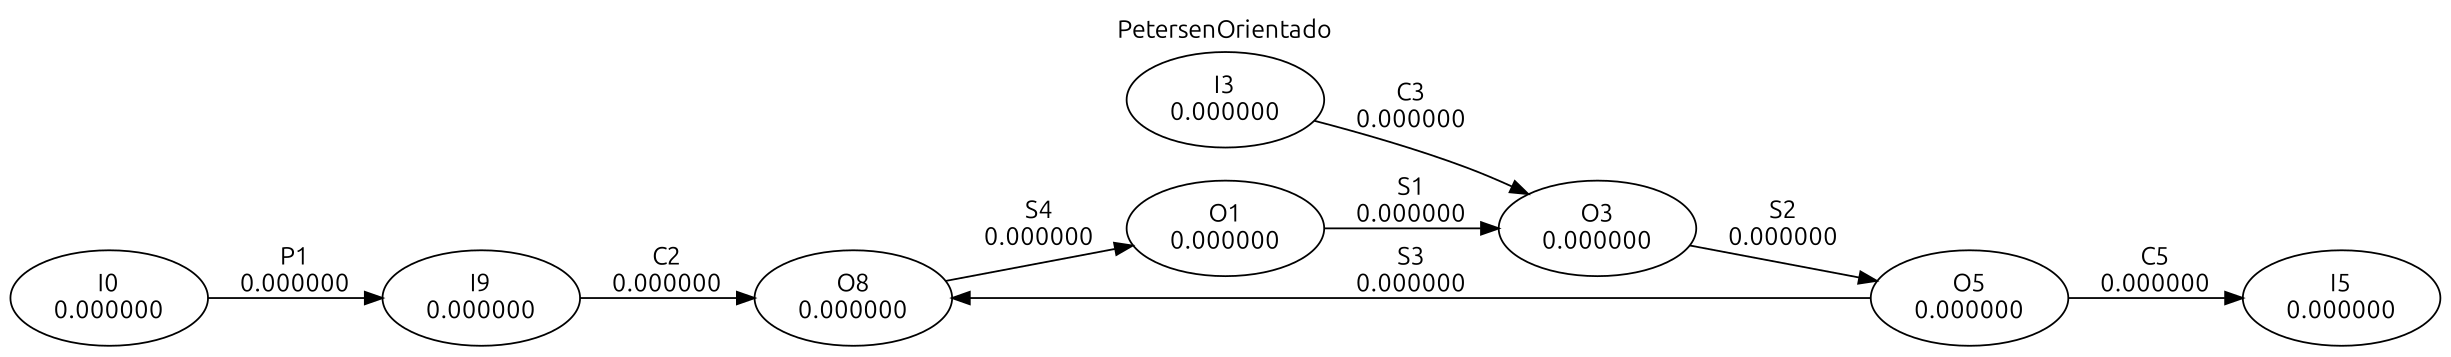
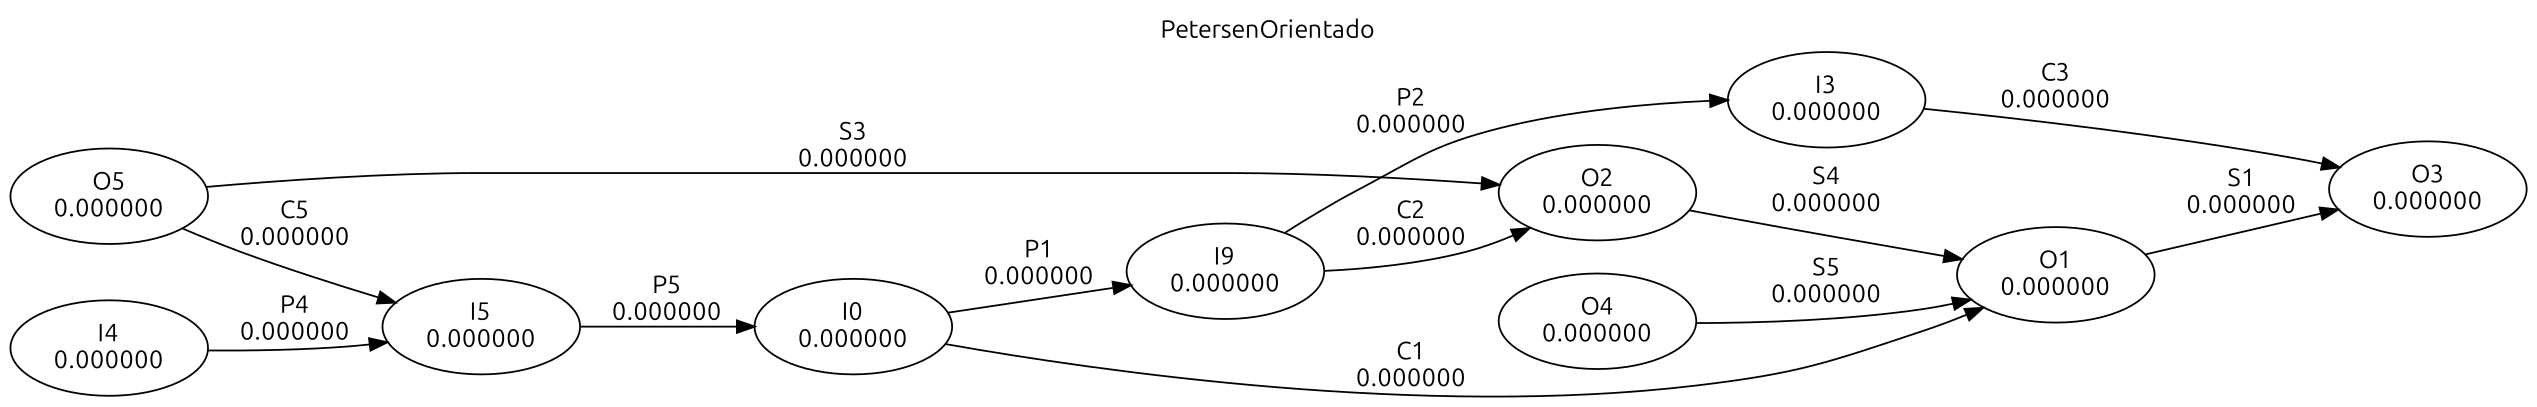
none -> (1486, 132)
(1774, 262) -> none
(853, 298) -> (1597, 193)
none -> (1597, 321)
none -> (658, 327)
none -> (109, 348)
none -> (1460, 396)
